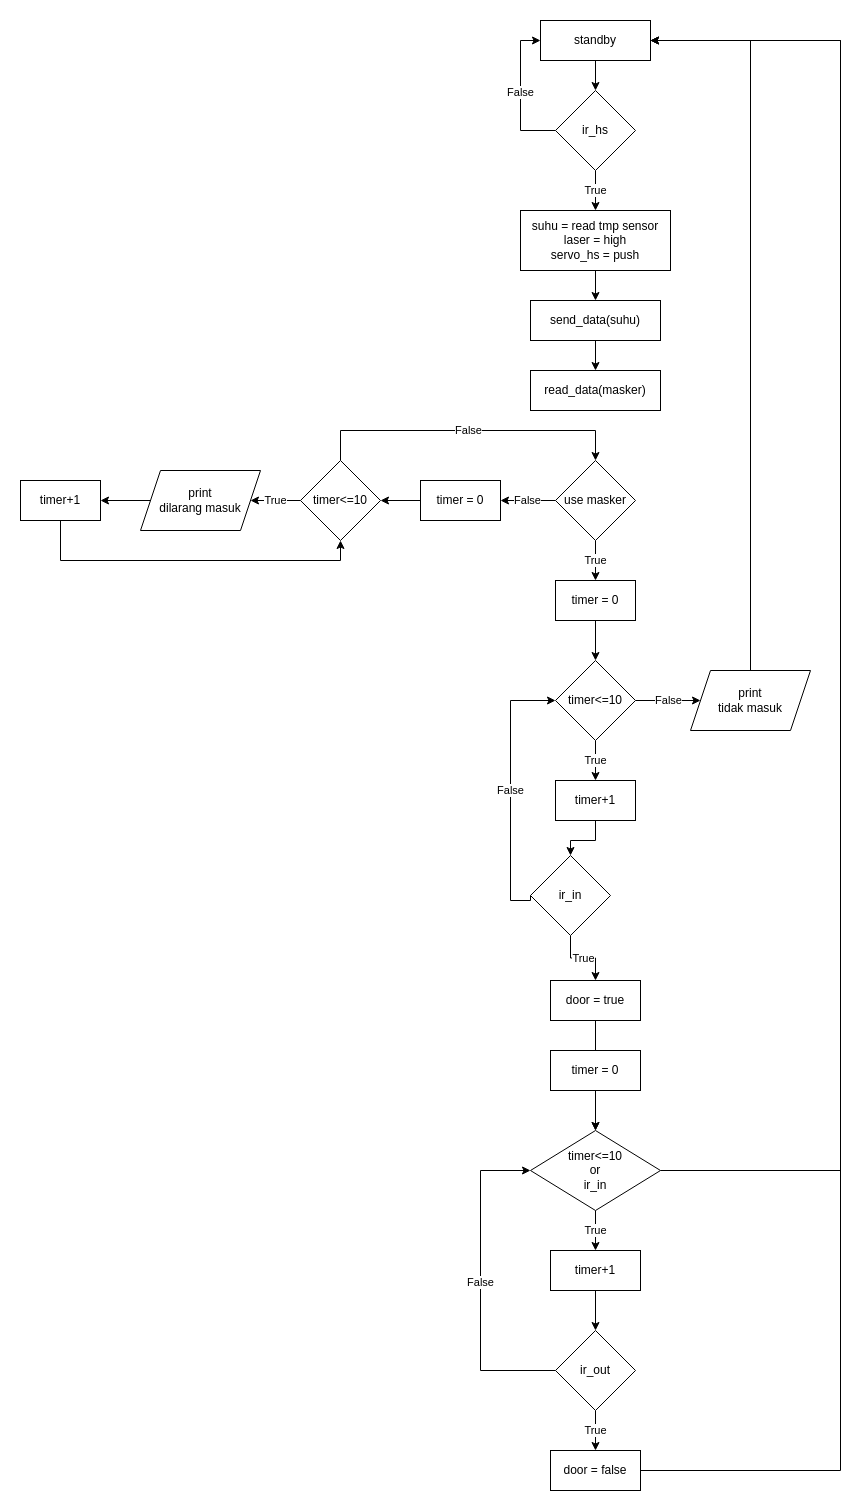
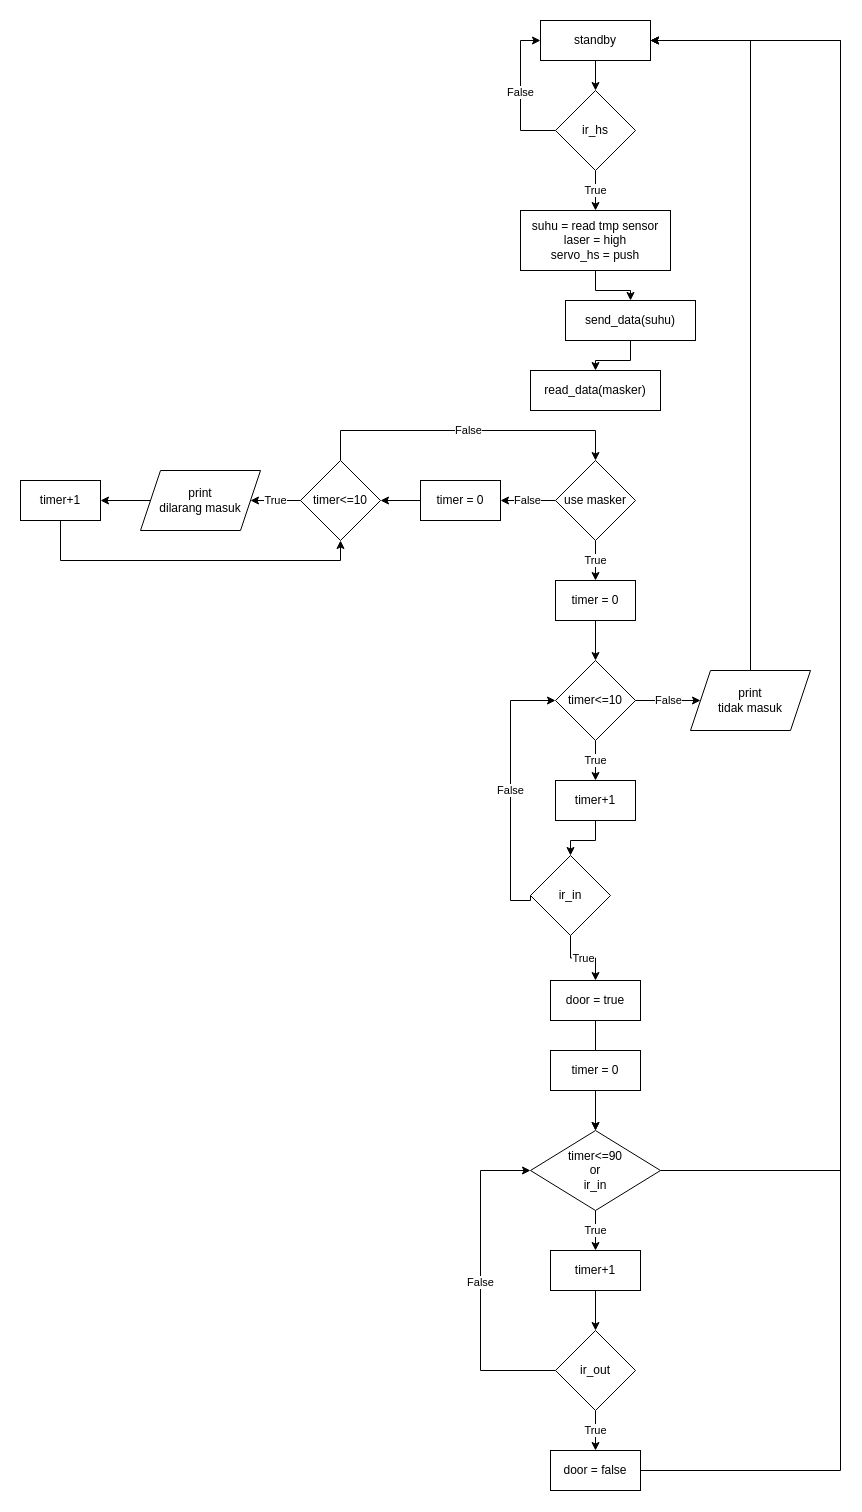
(596, 321) -> (631, 321)
(596, 1171) -> (596, 1171)
